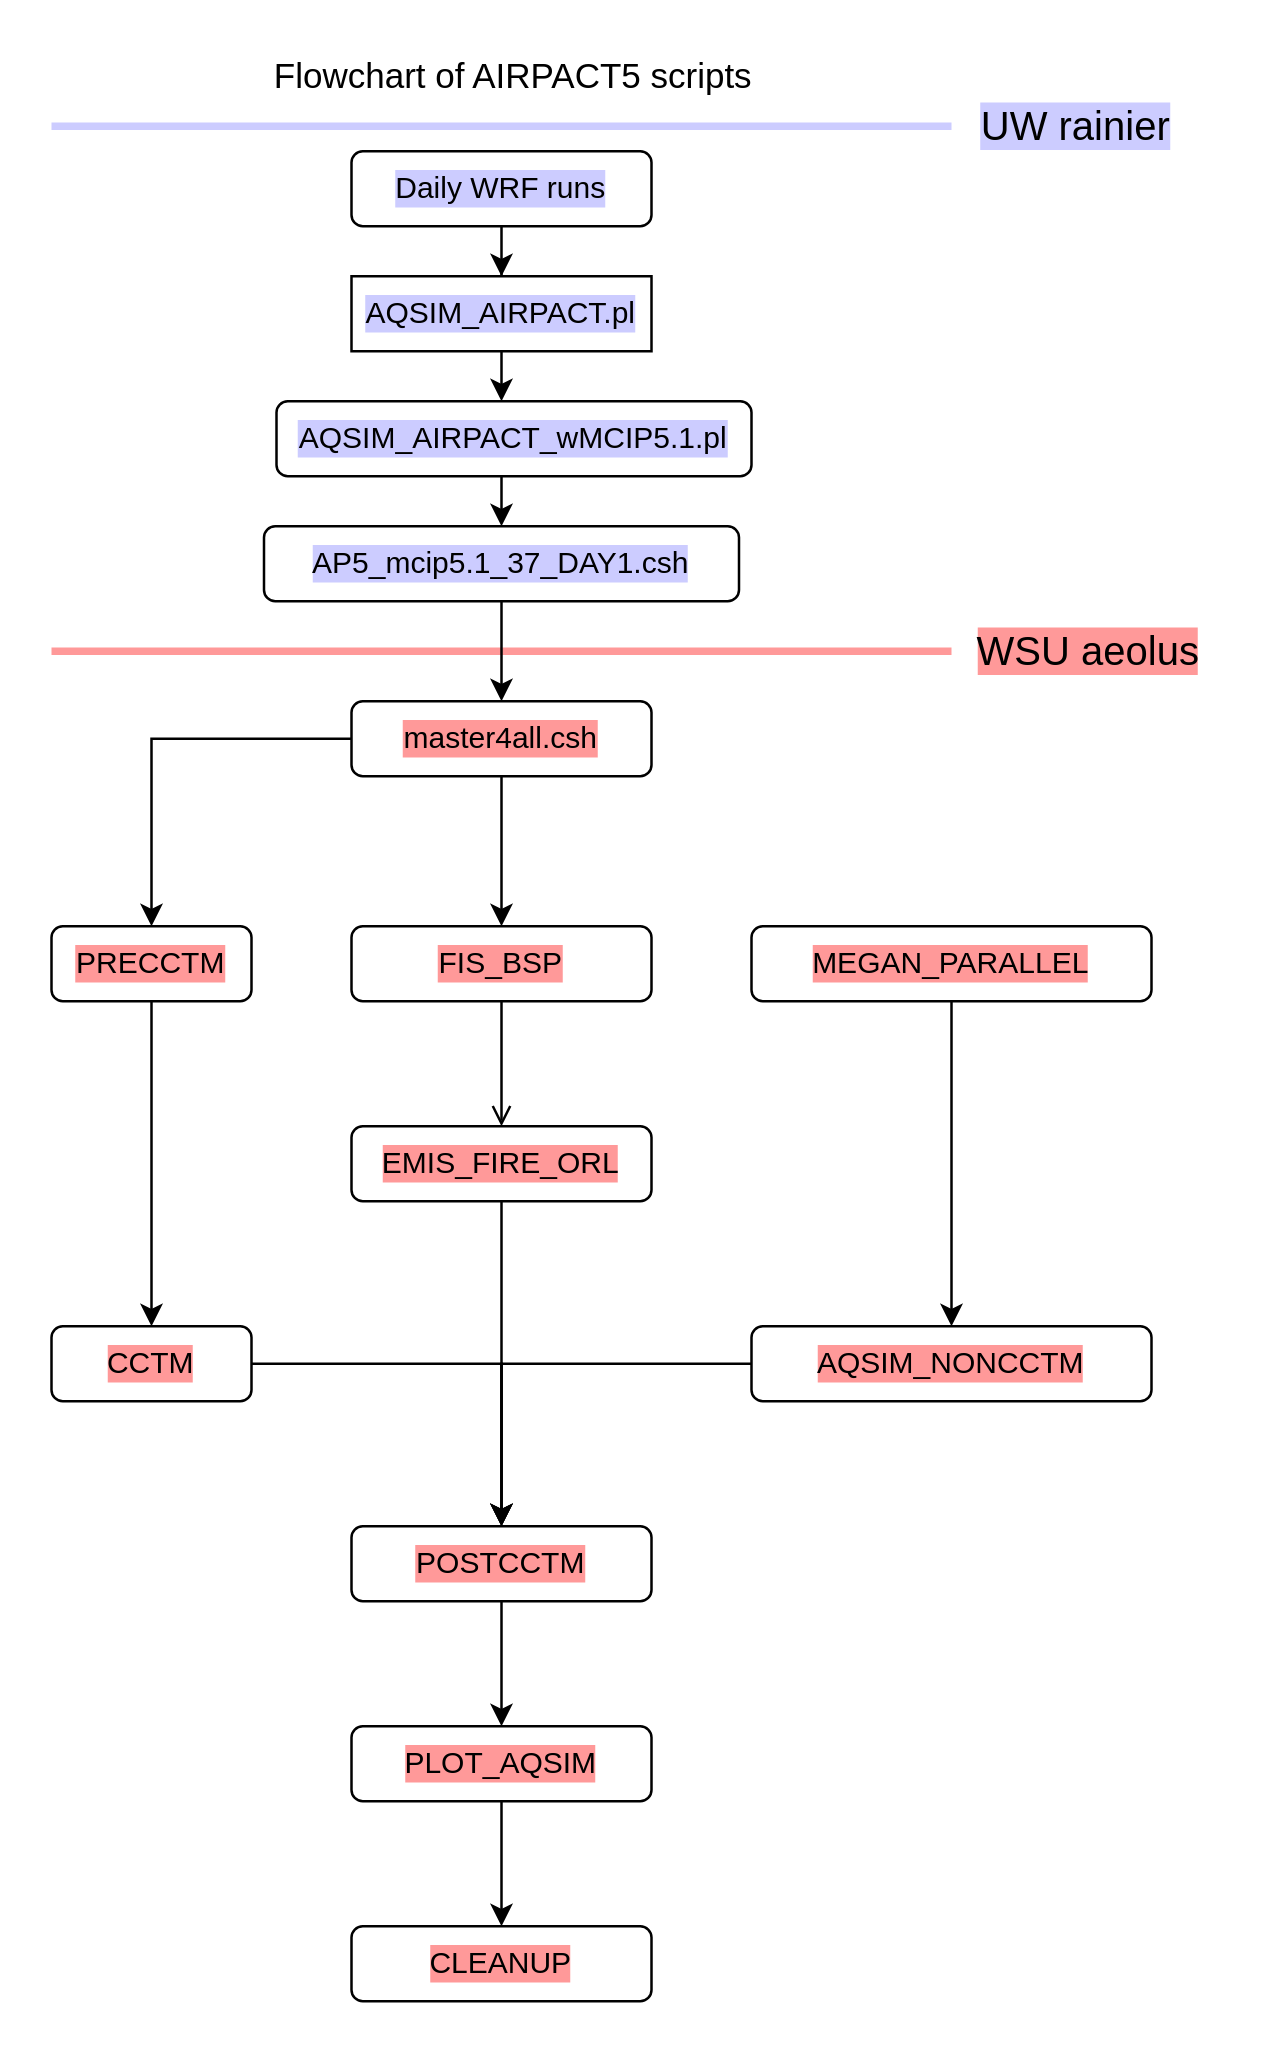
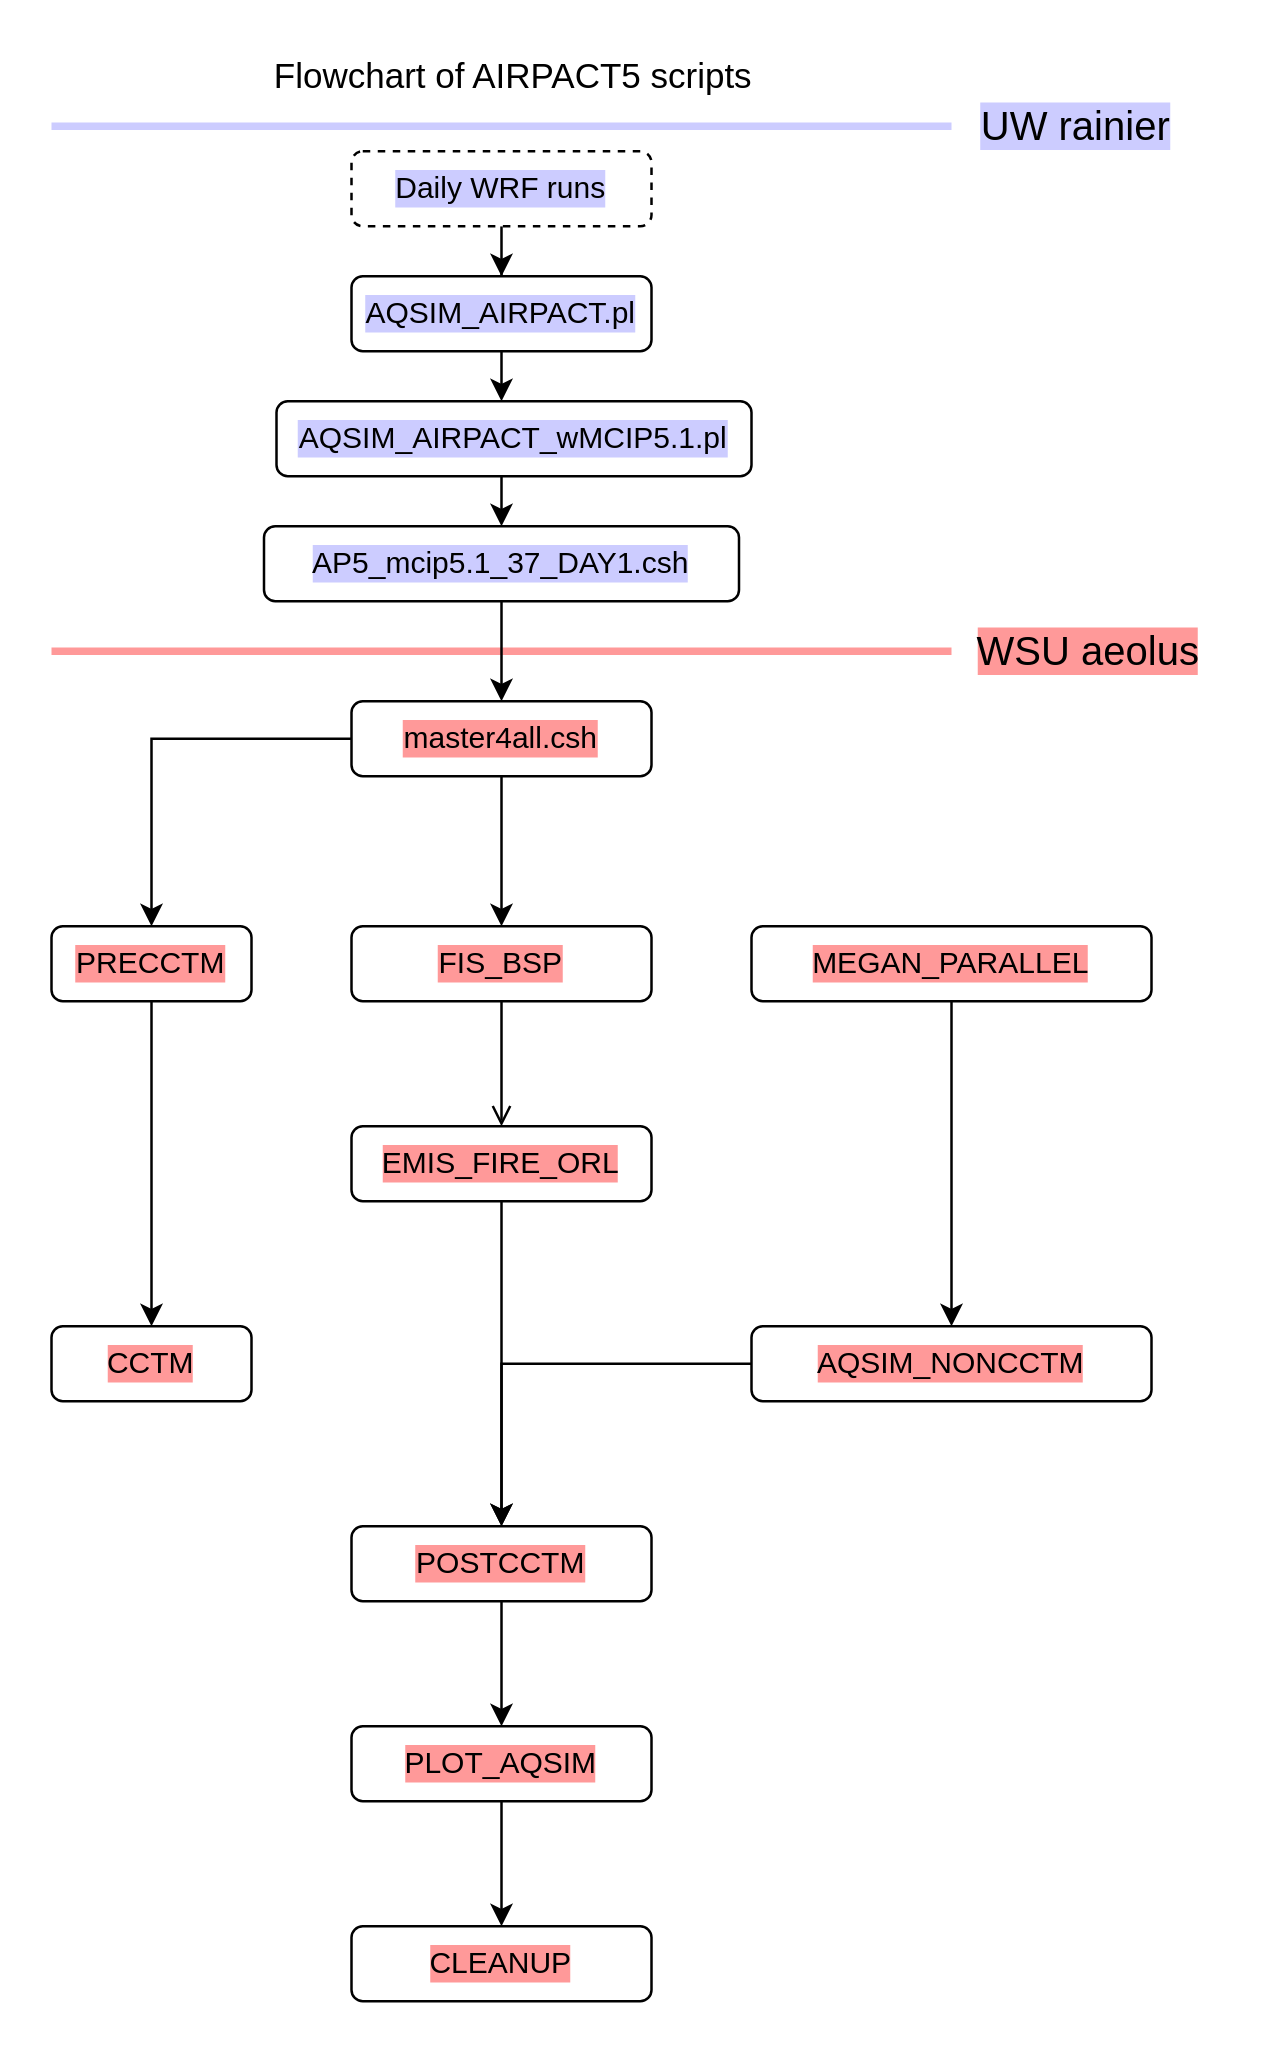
(501, 189) -> (501, 189)
(501, 314) -> (501, 314)
(374, 1364) -> none
